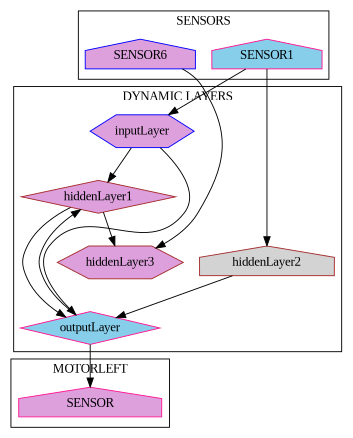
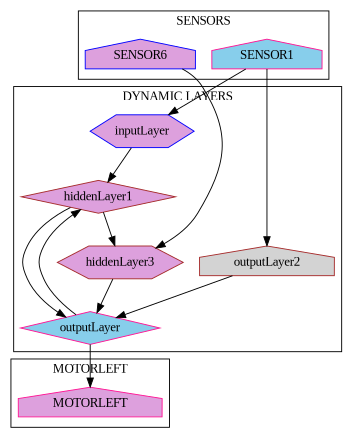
(119, 230) -> (107, 292)
(267, 262) -> (267, 262)
(90, 404) -> (90, 404)
